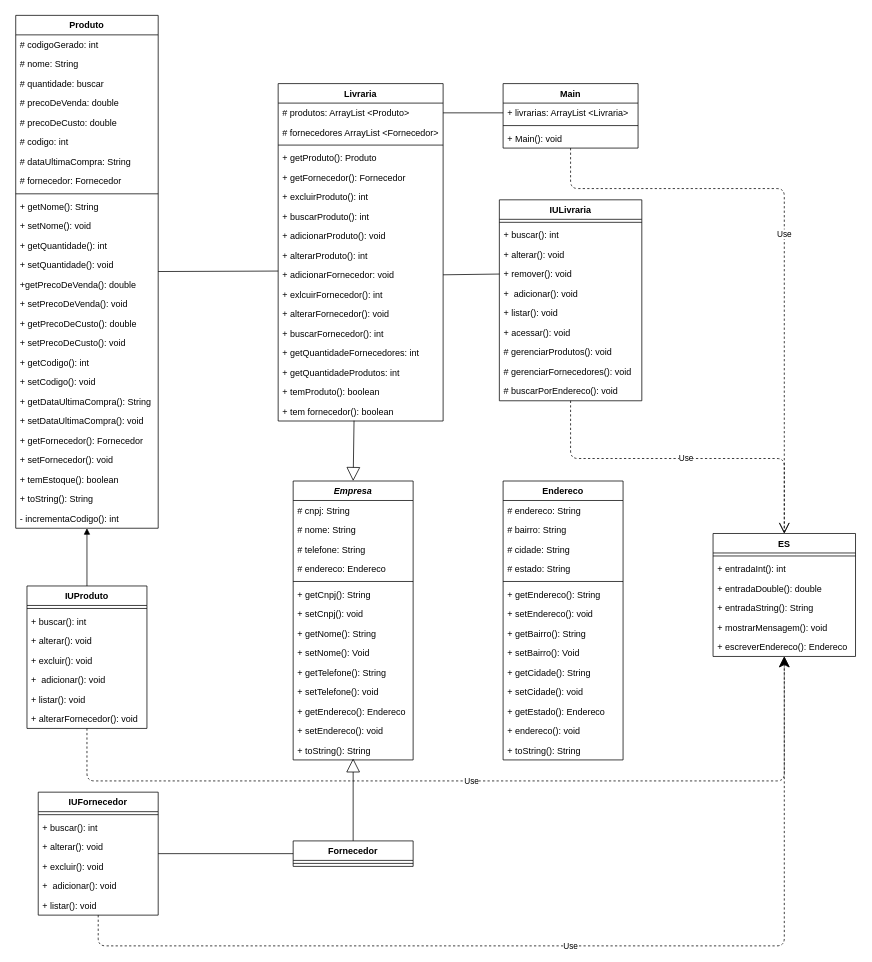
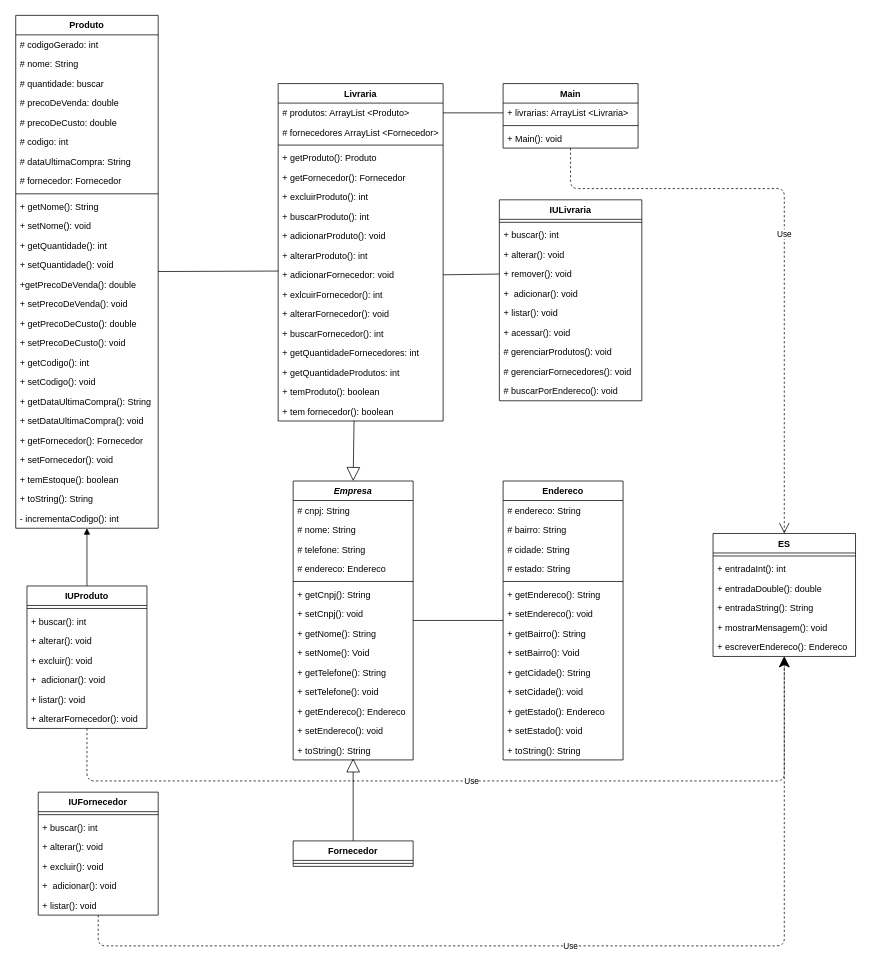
(650, 459) -> none
none -> (457, 621)
(548, 731) -> (550, 731)
(226, 854) -> none
